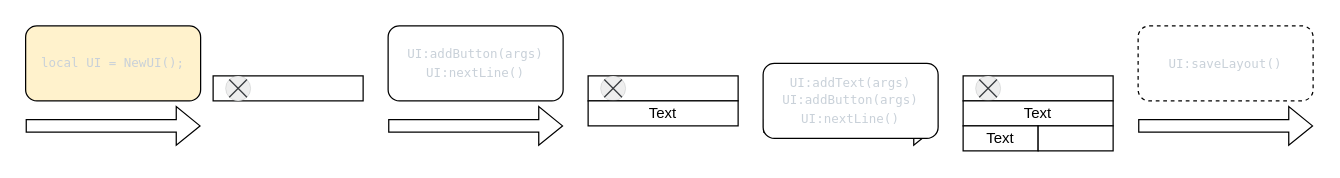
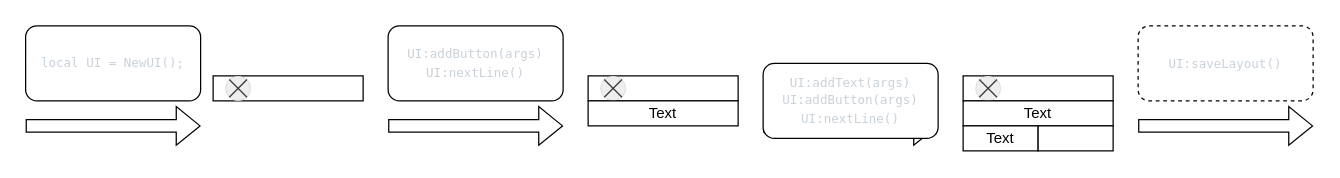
(113, 63) -> (113, 63)
